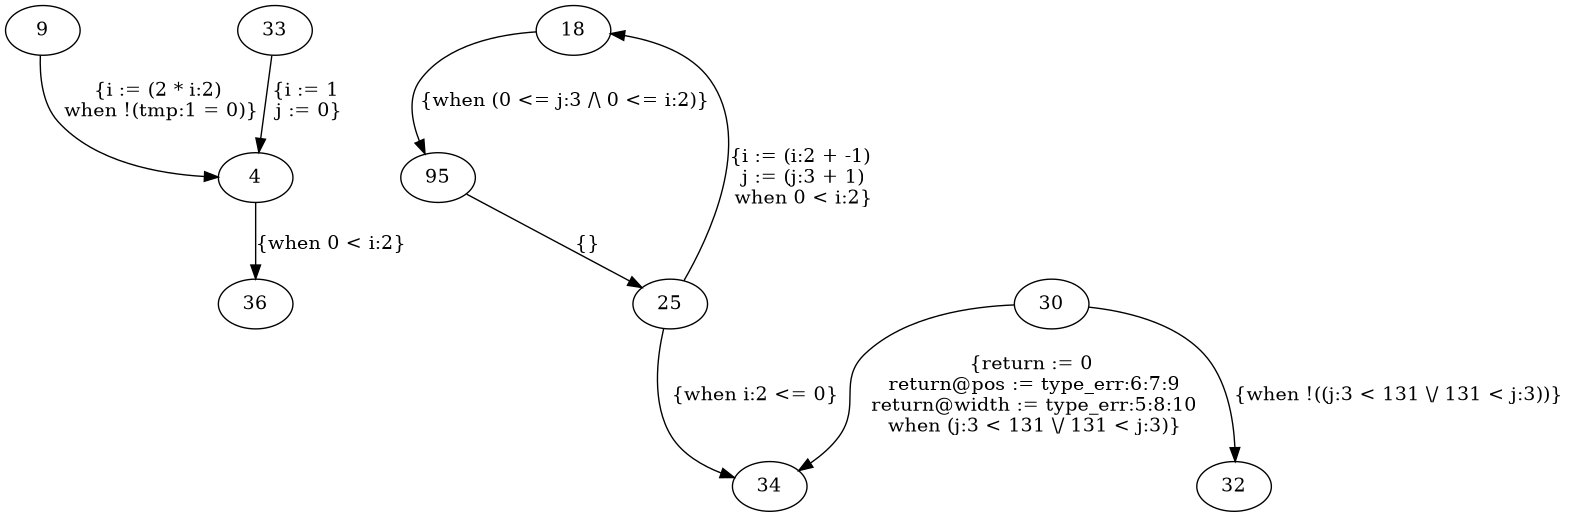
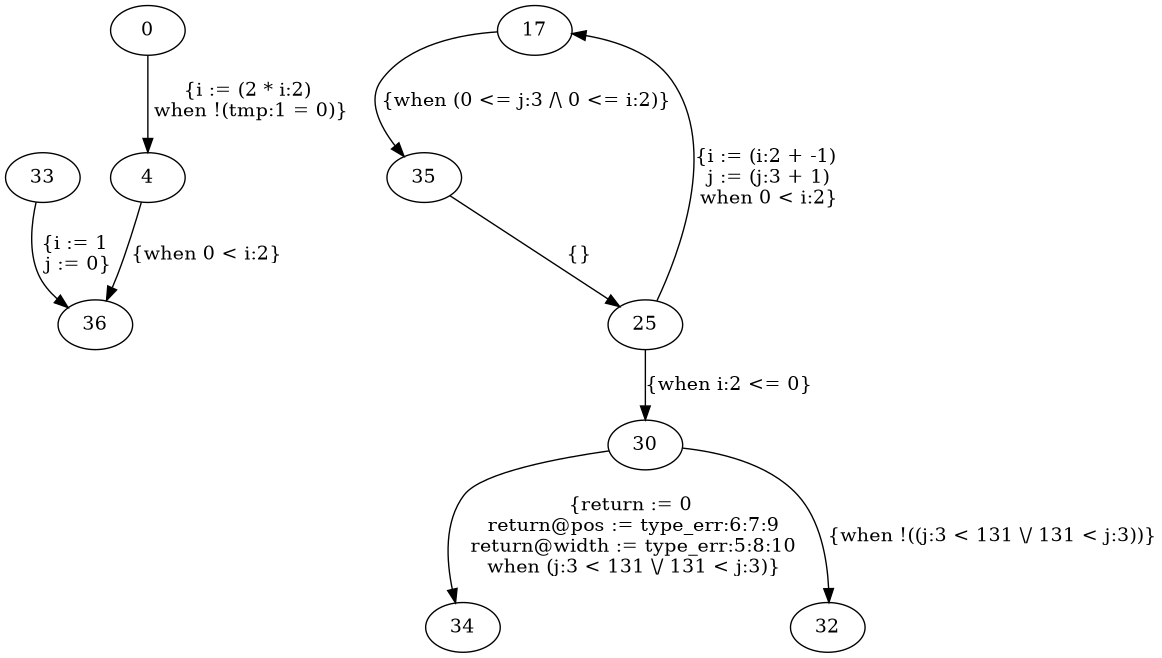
(43, 30) -> (148, 30)
(574, 30) -> (535, 30)
(266, 97) -> (33, 254)
(438, 178) -> (424, 178)
(662, 414) -> (645, 378)
